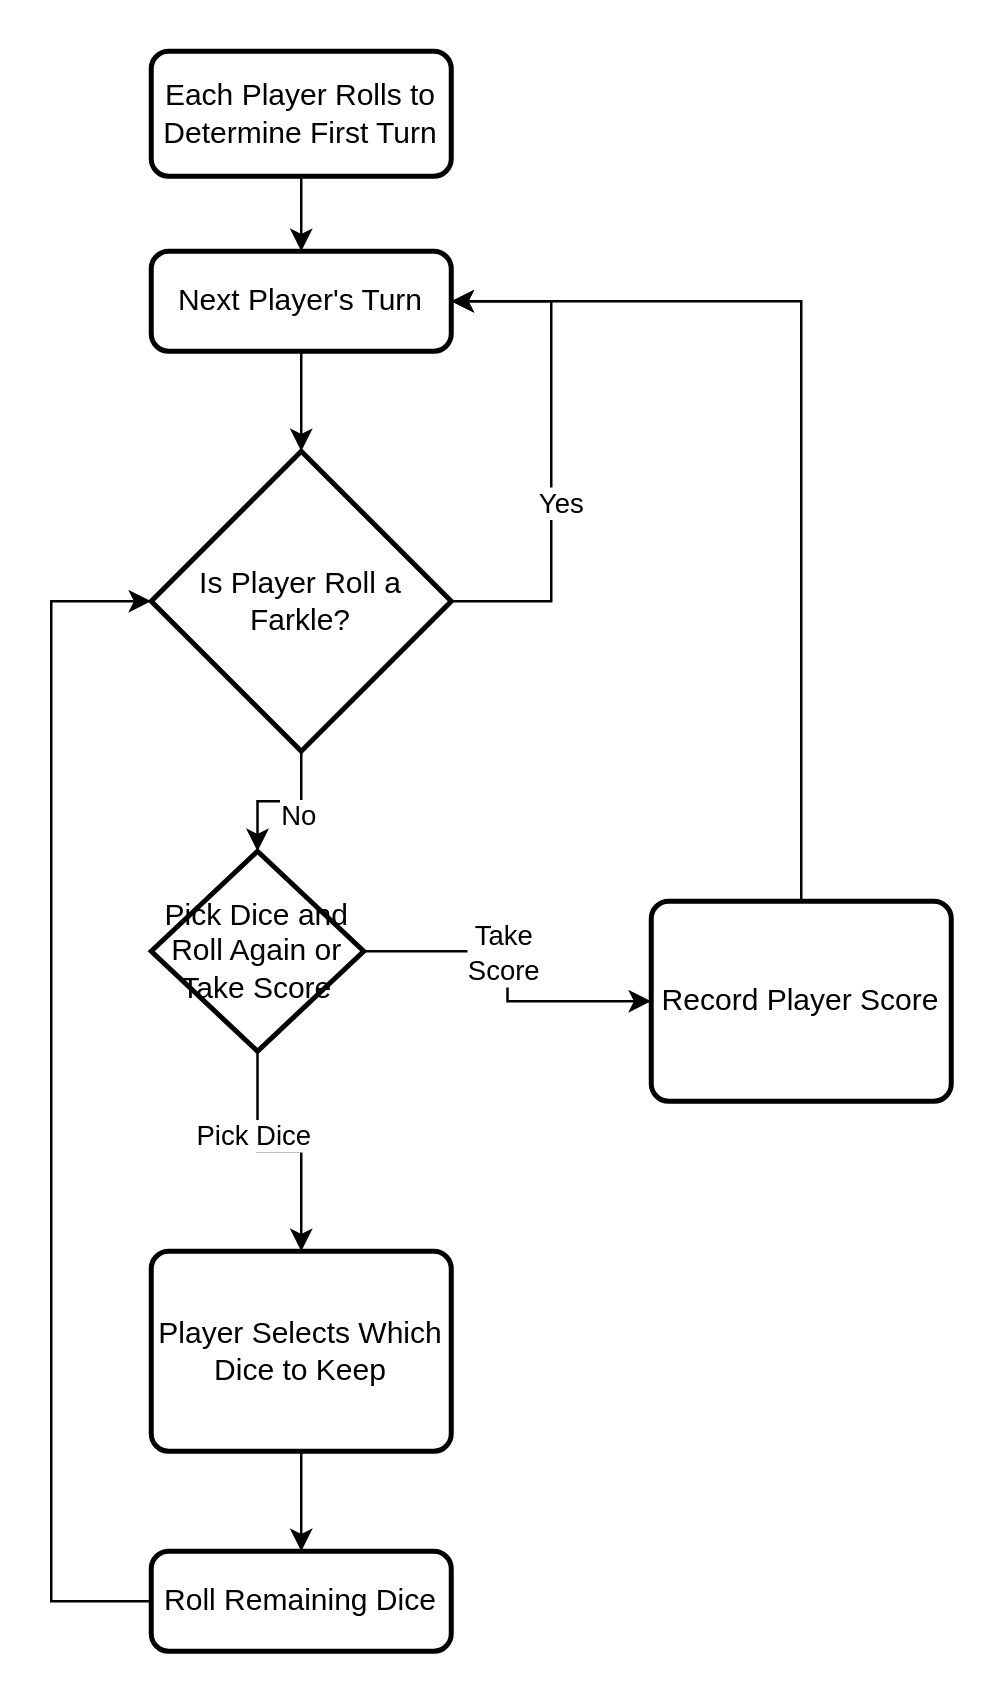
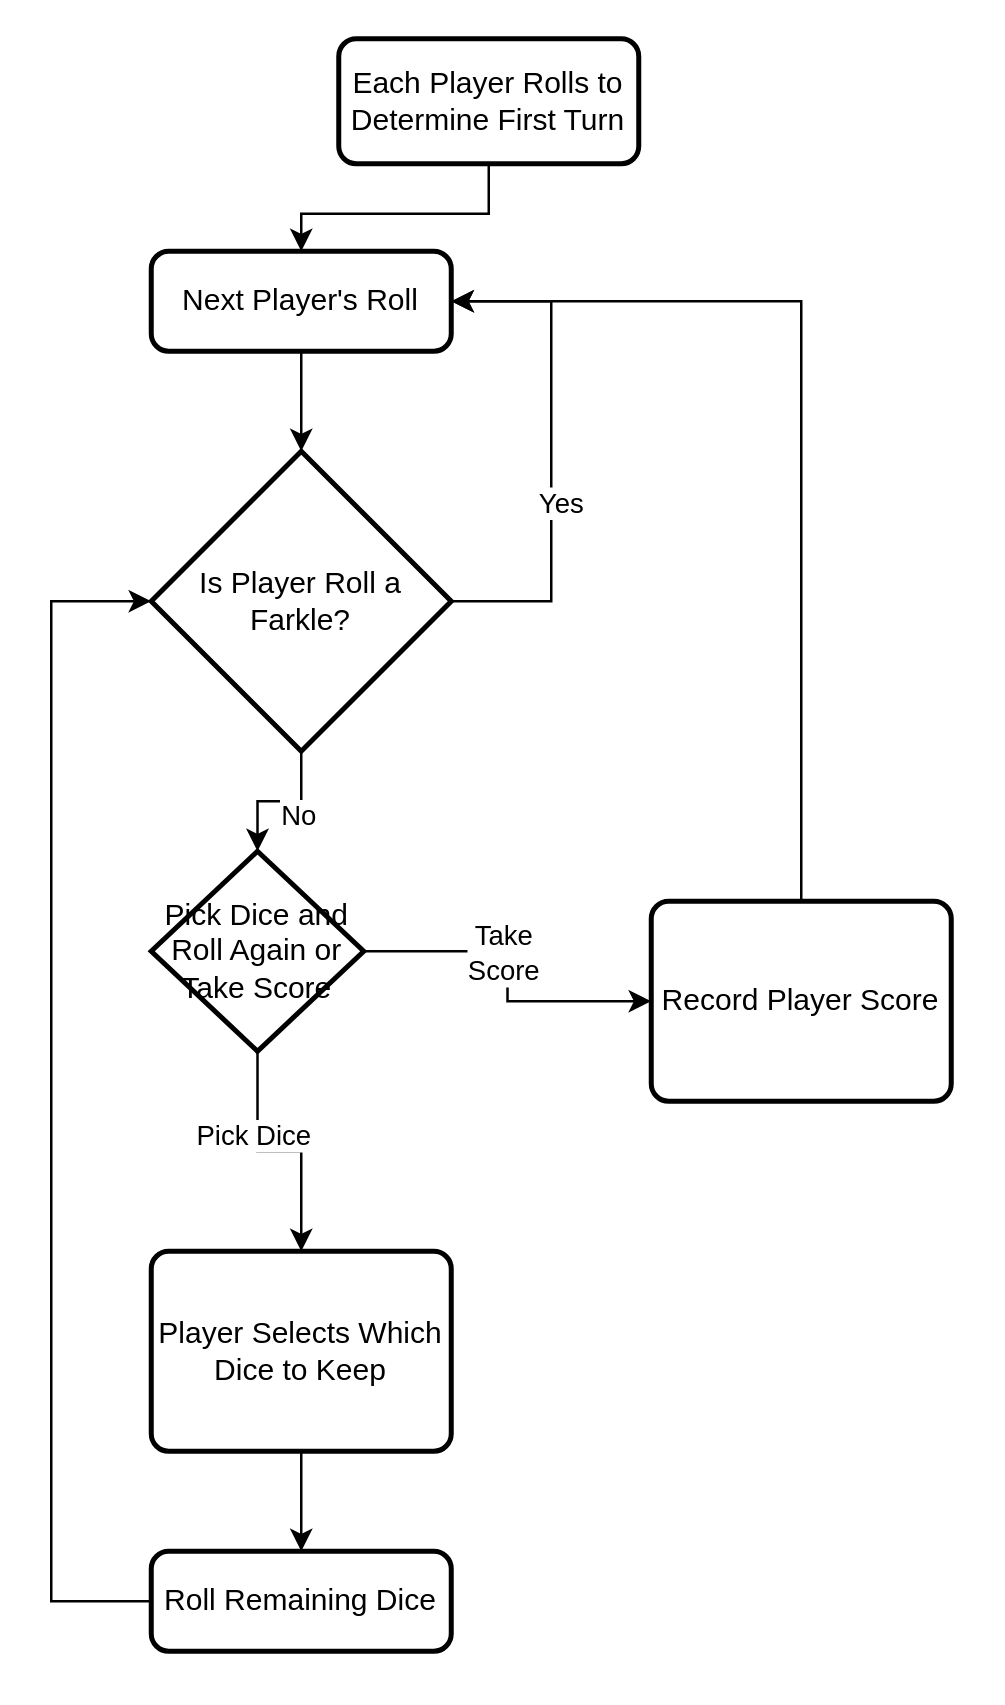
(301, 114) -> (489, 101)
(301, 301) -> (301, 301)
